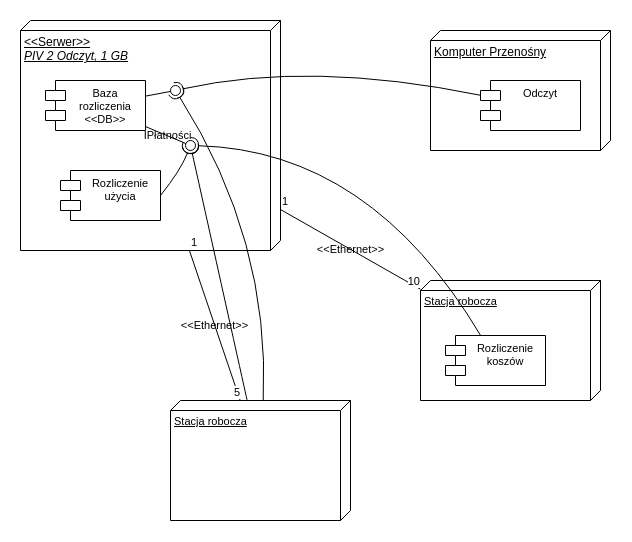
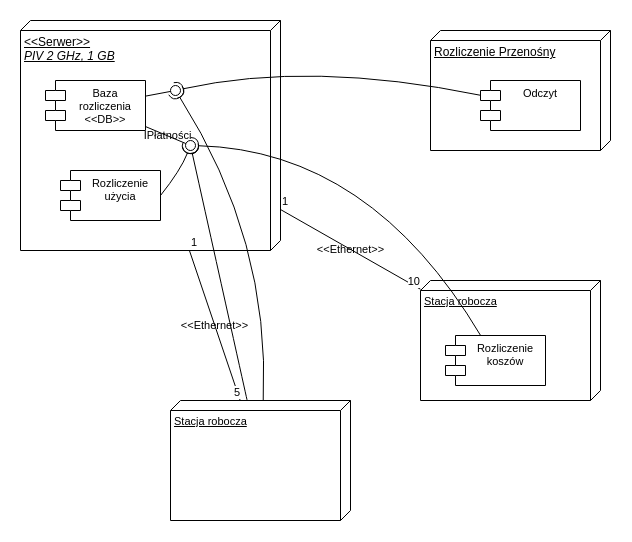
(77, 50) -> (67, 50)
(493, 53) -> (499, 53)
